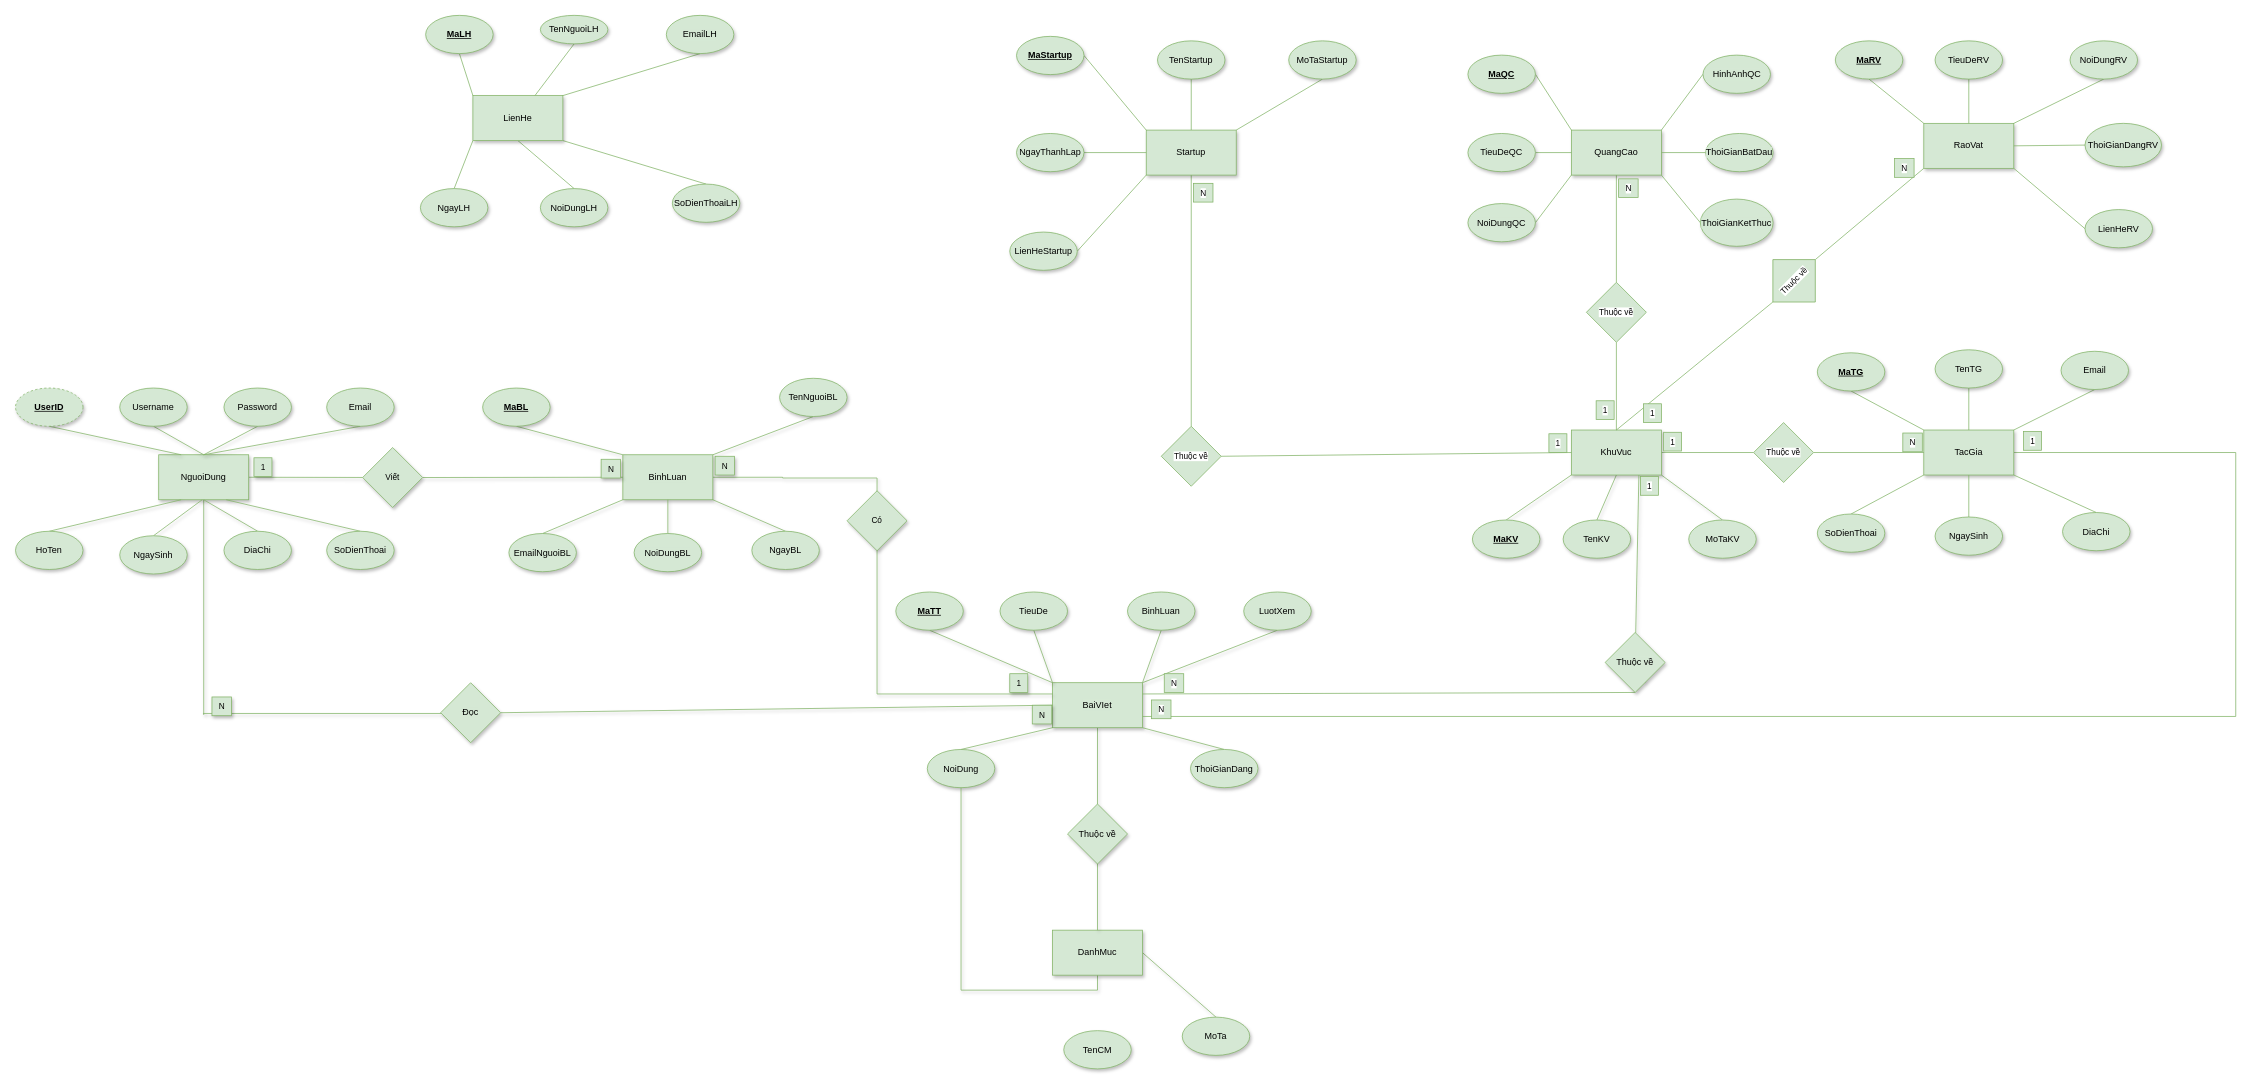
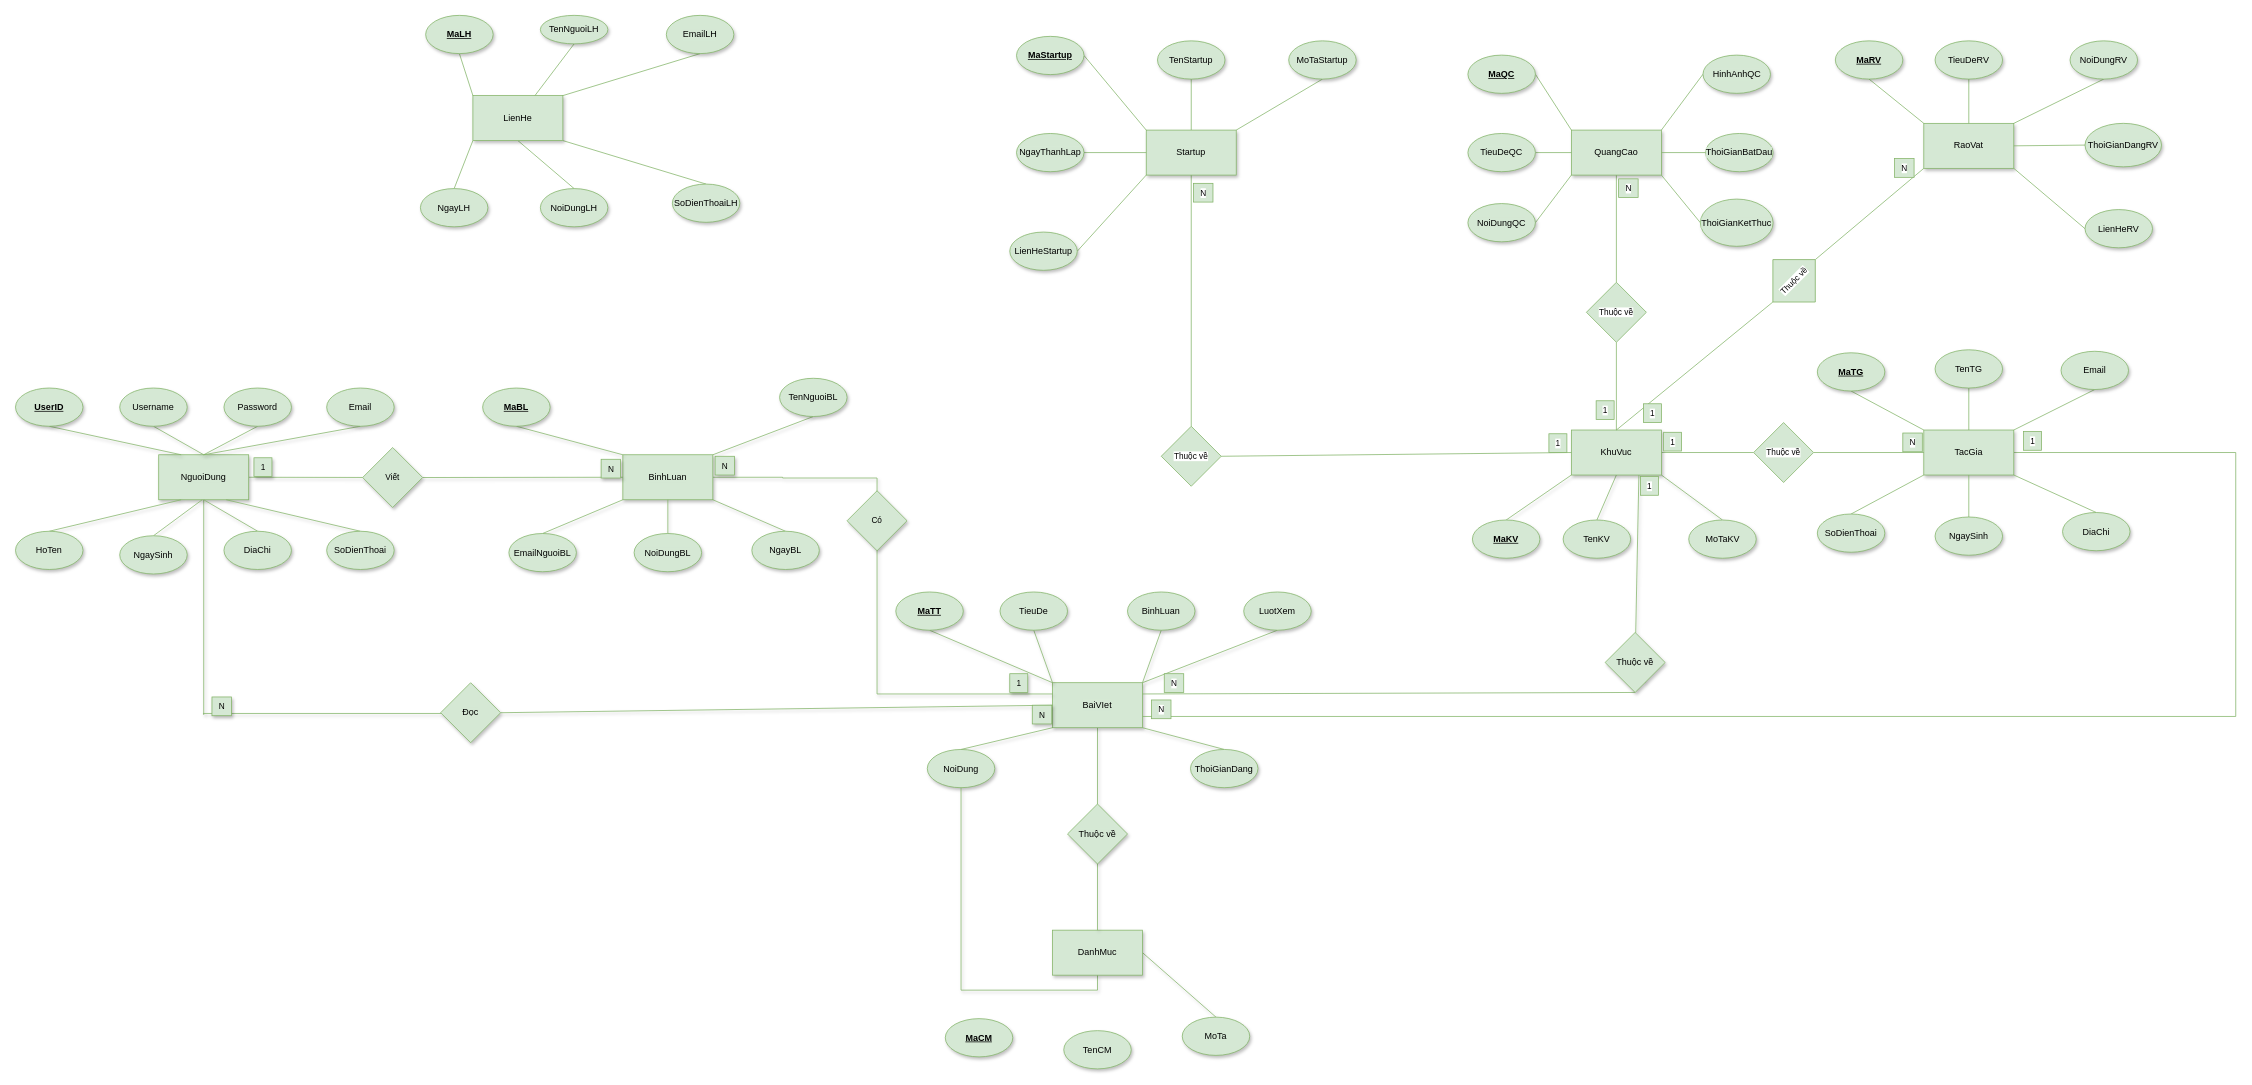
(49, 407) -> (49, 407)
none -> (979, 1038)
